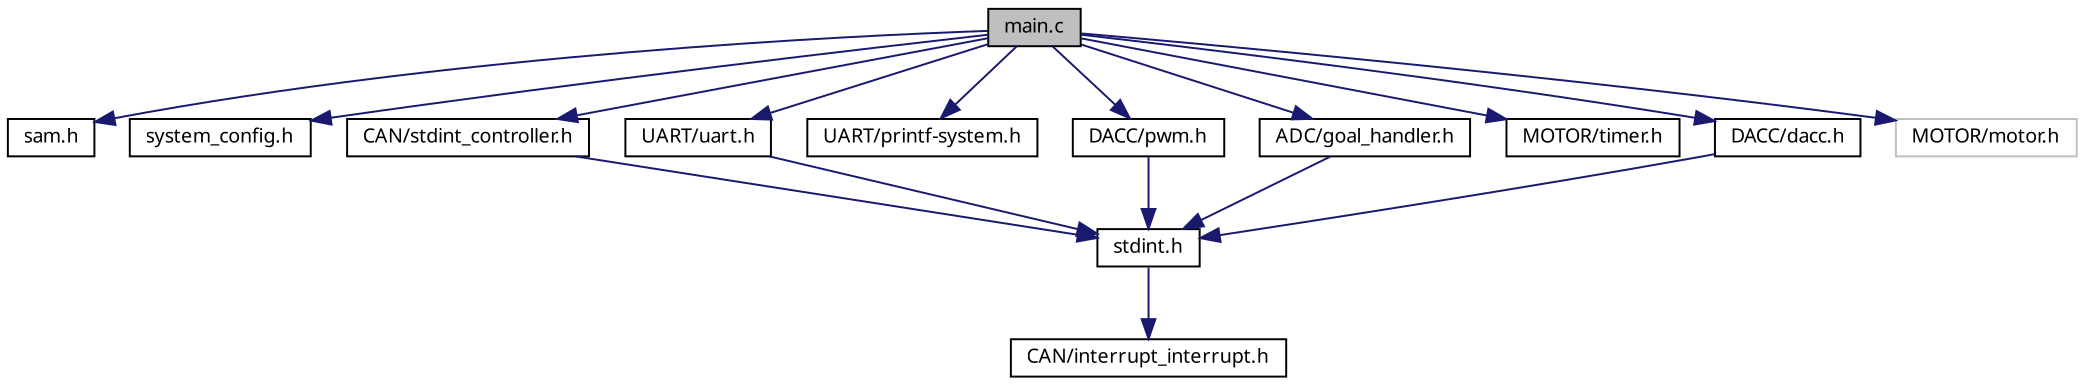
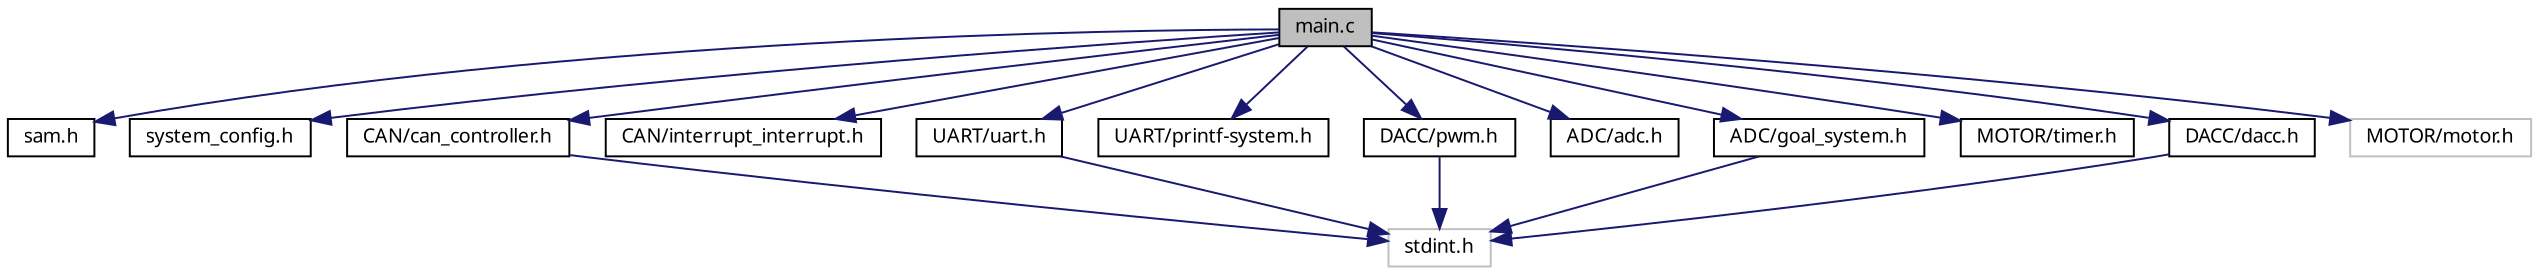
(468, 138) -> (458, 138)
(1365, 138) -> (1819, 138)
none -> (1615, 138)
(1149, 248) -> (1440, 248)
(1149, 293) -> (1067, 77)
